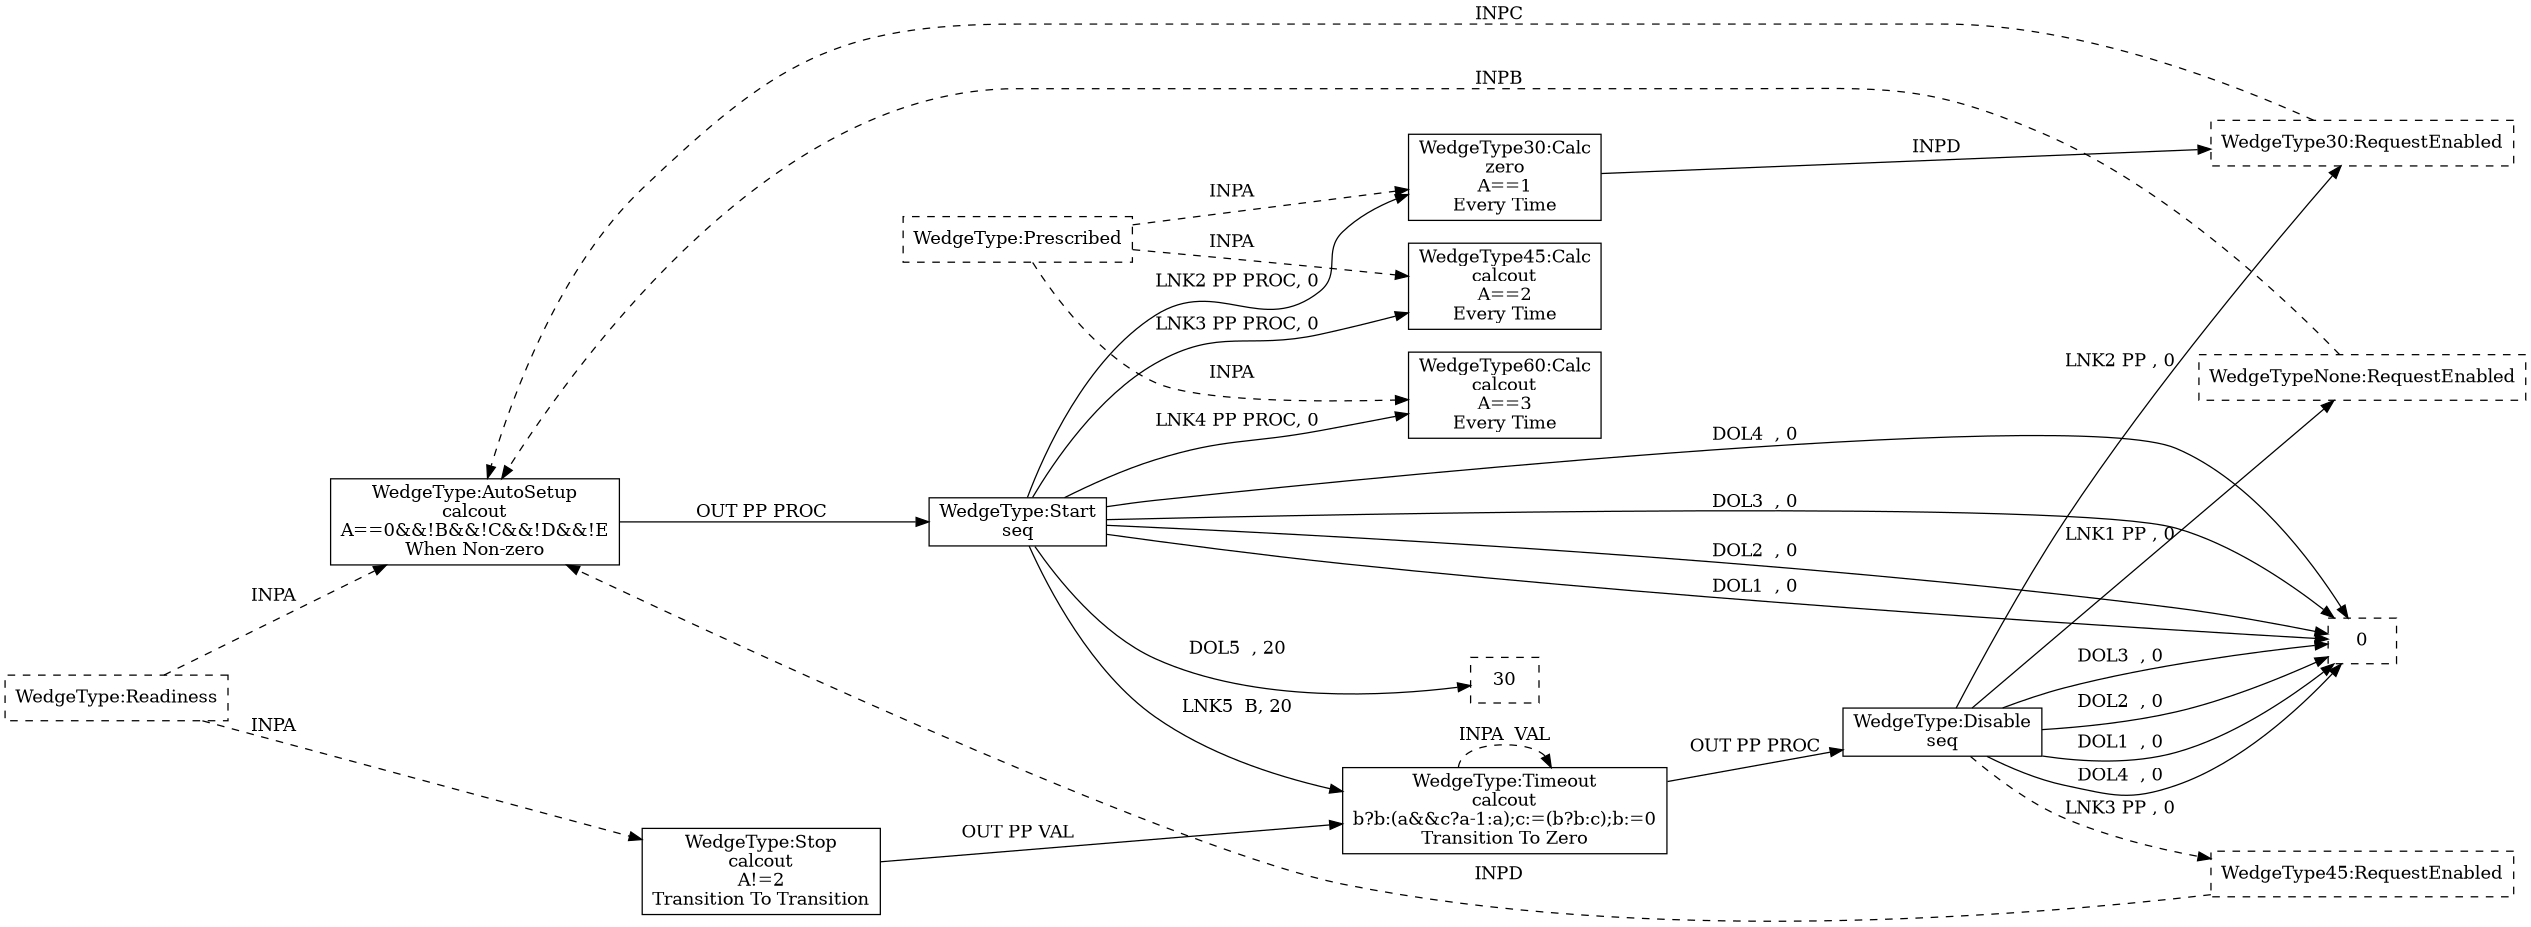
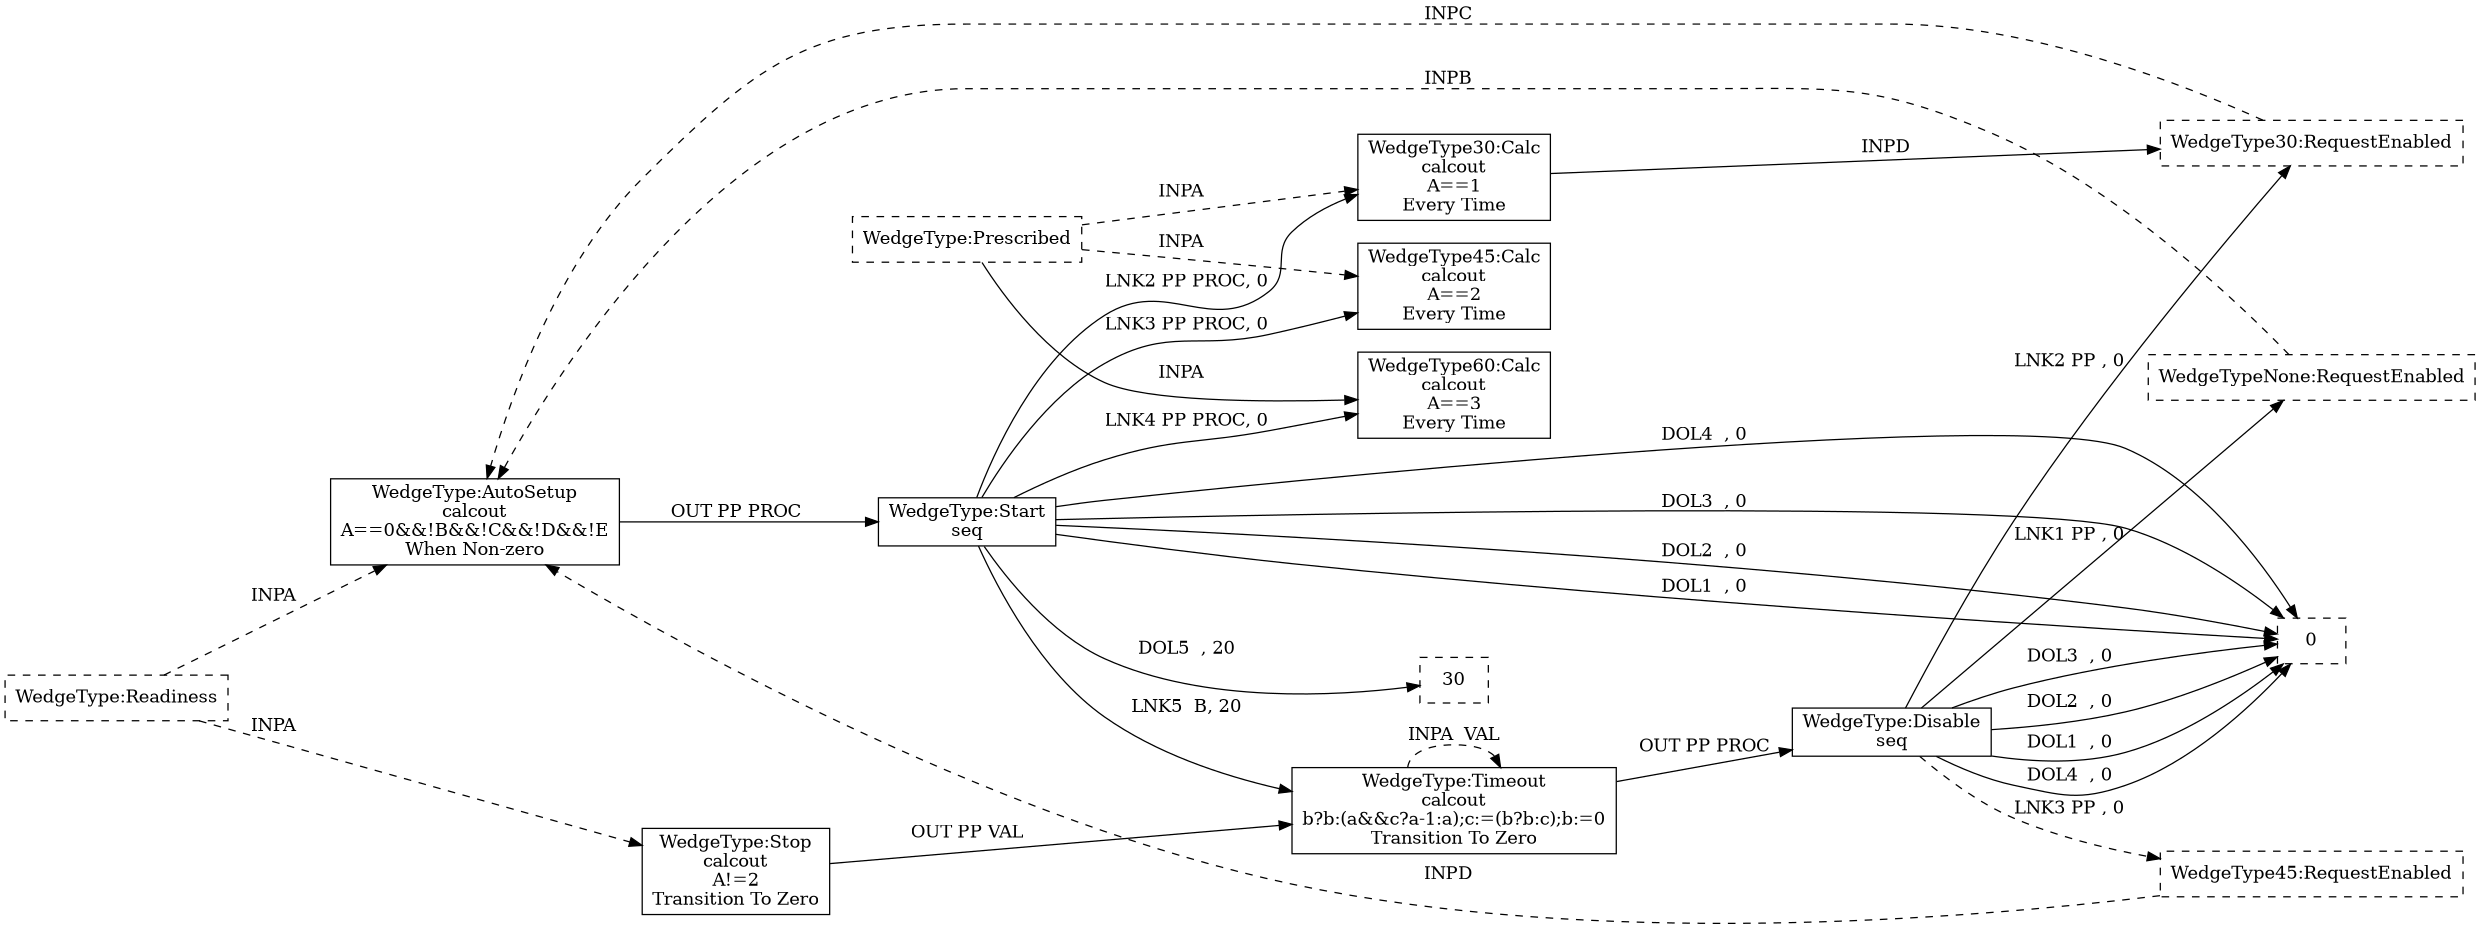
(1505, 177) -> (1454, 177)
(1188, 391) -> (1137, 391)
(761, 871) -> (736, 871)
